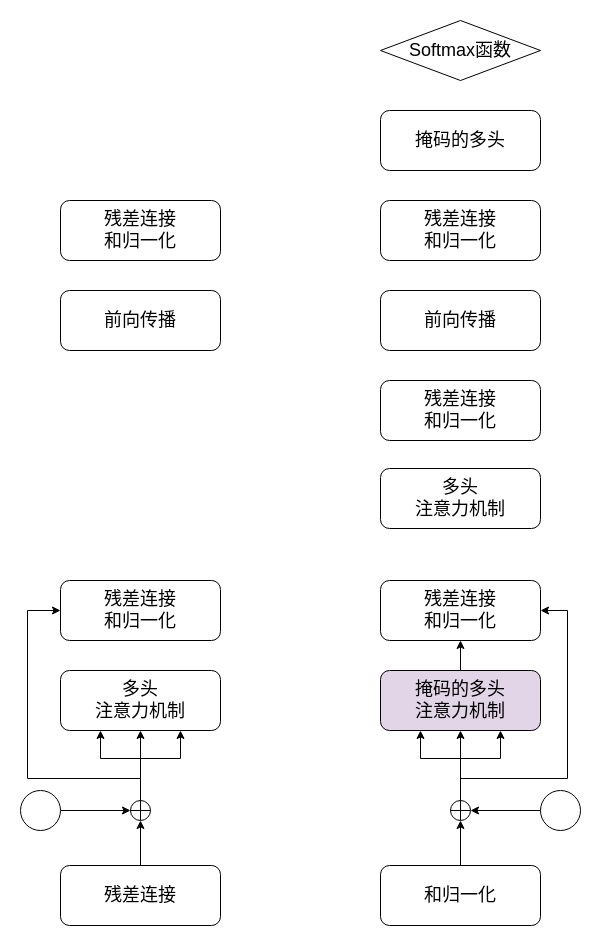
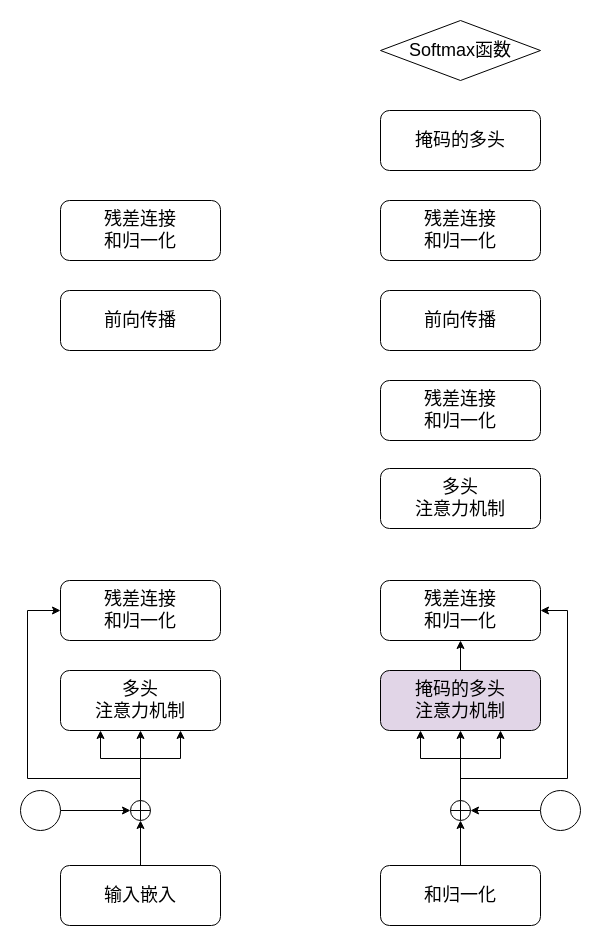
(141, 896) -> (141, 896)
